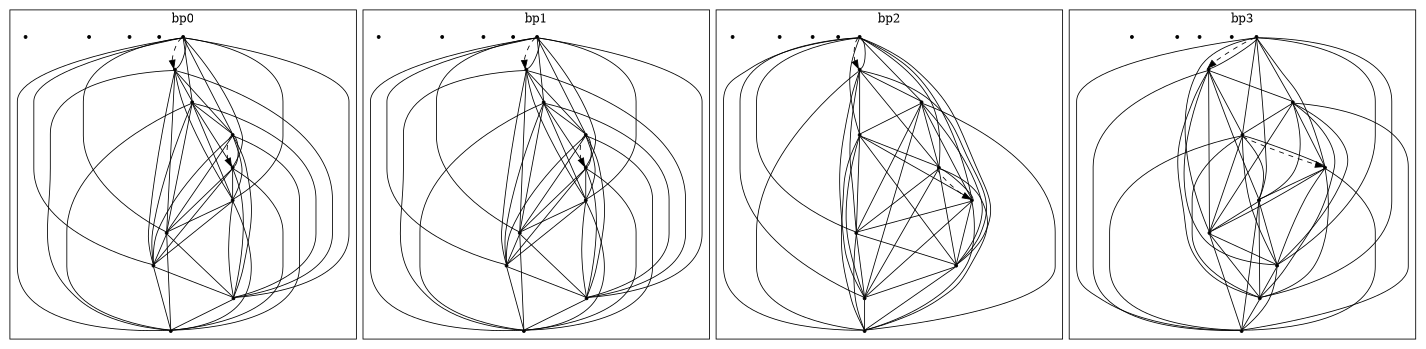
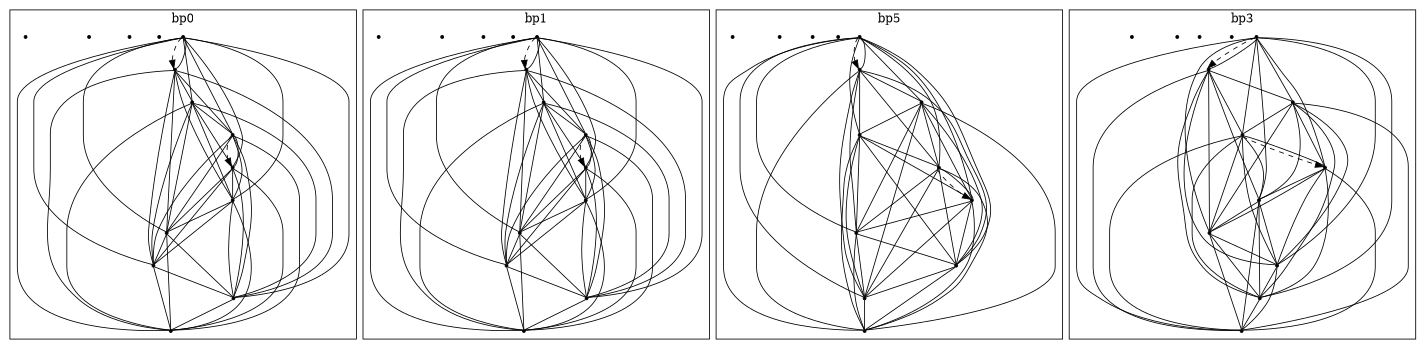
(889, 19) -> (889, 19)
